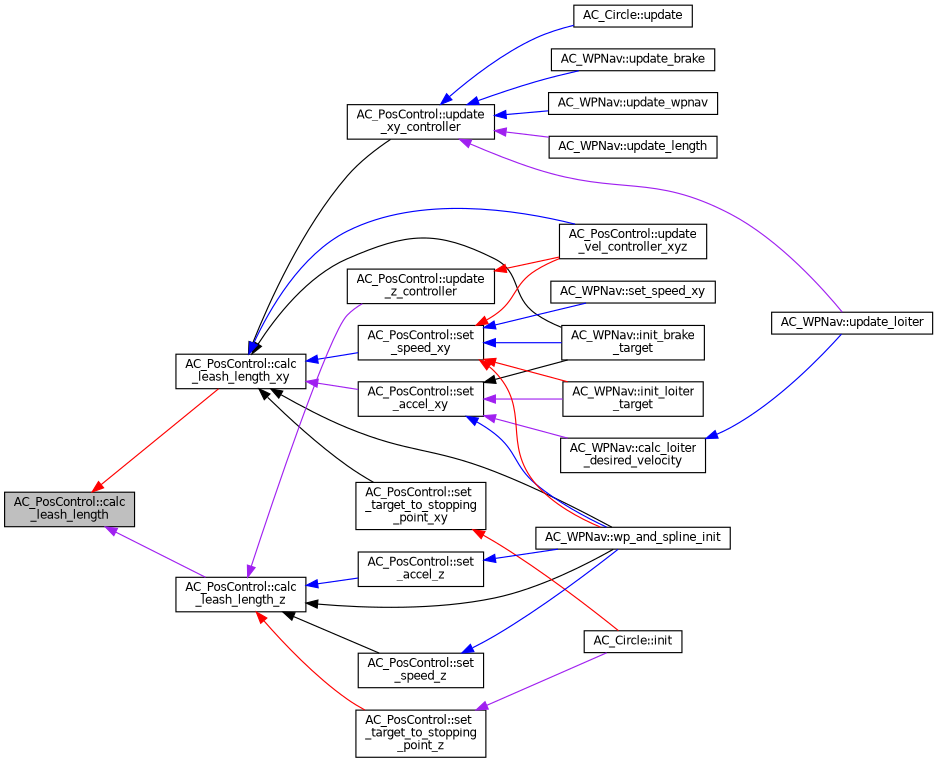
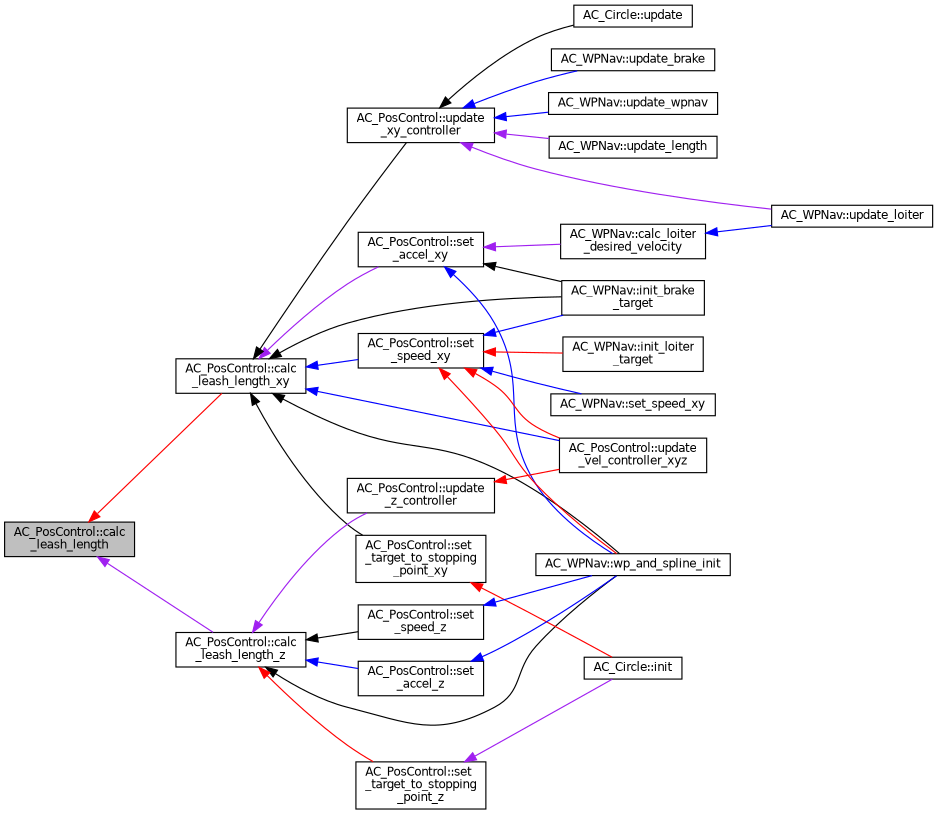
(507, 53) -> (506, 55)
(529, 399) -> none
